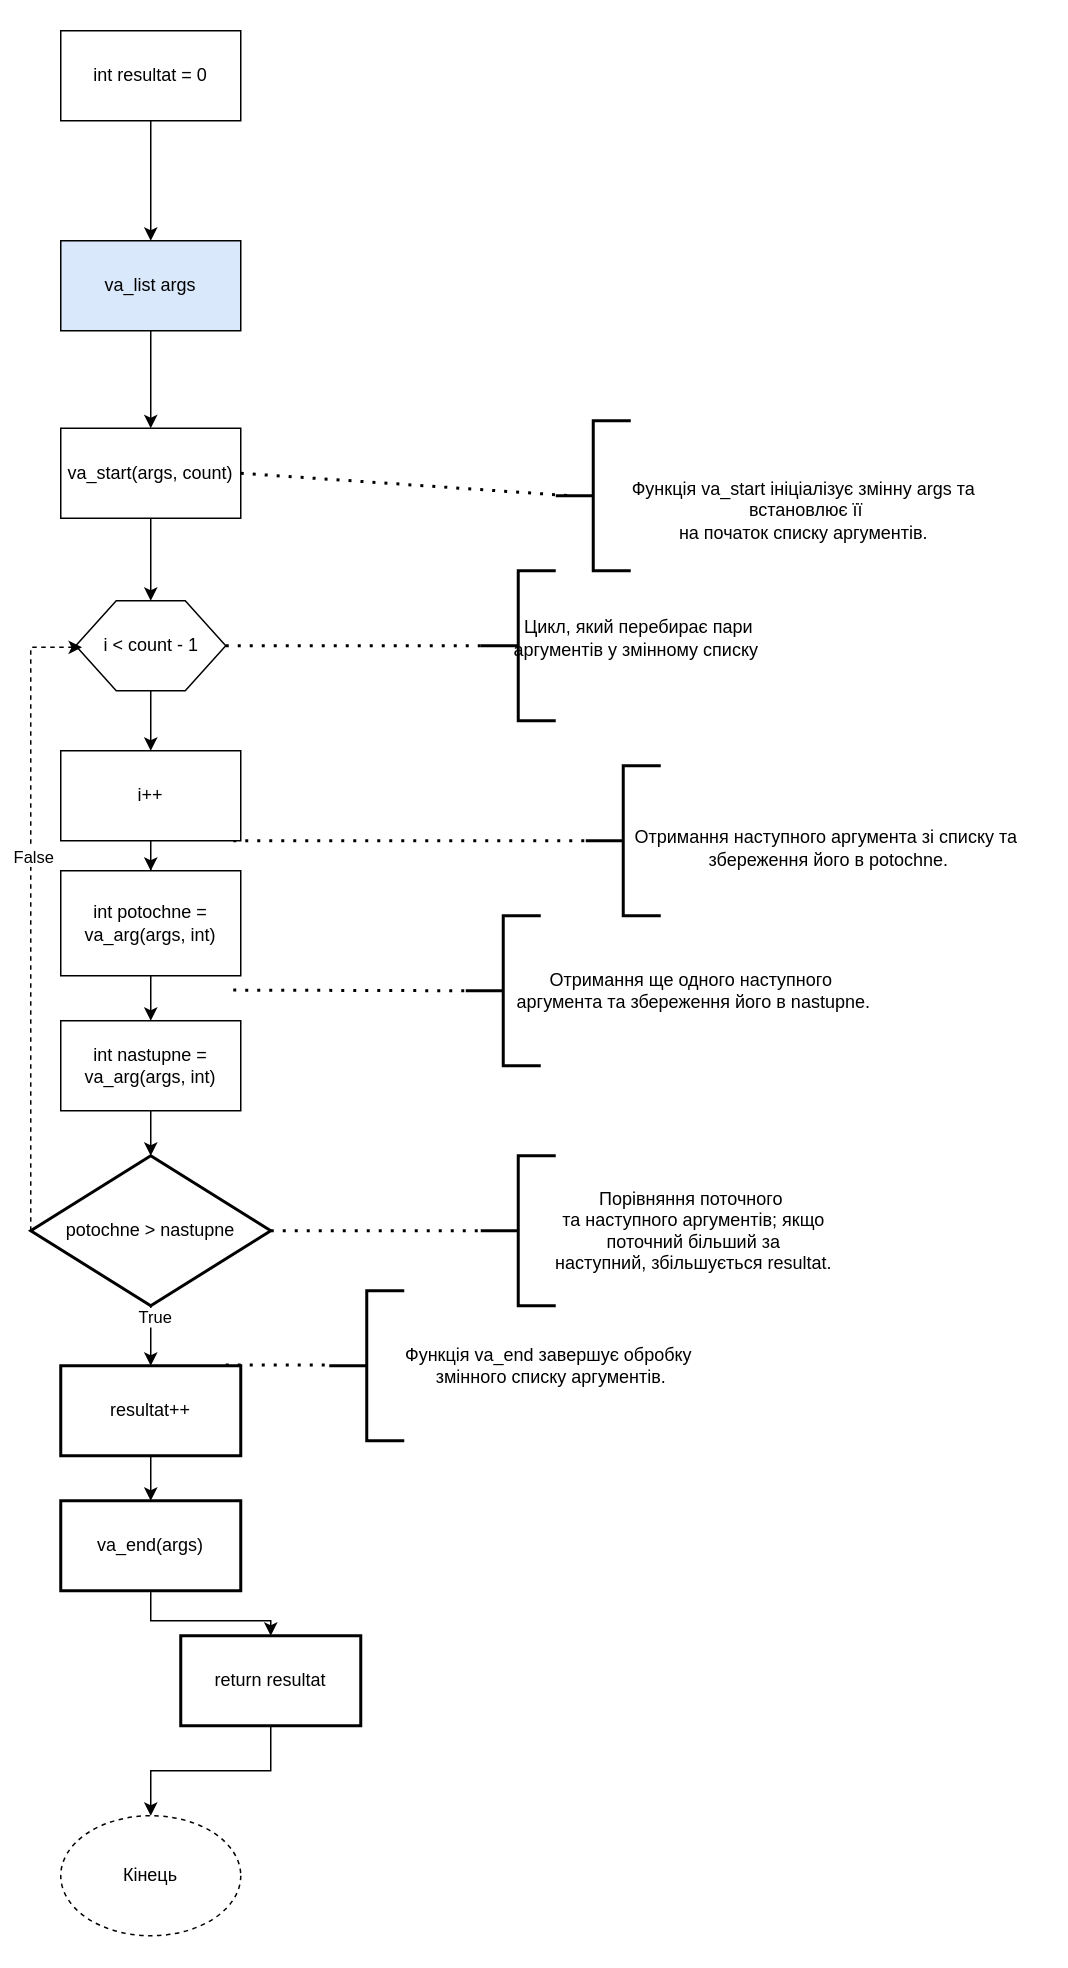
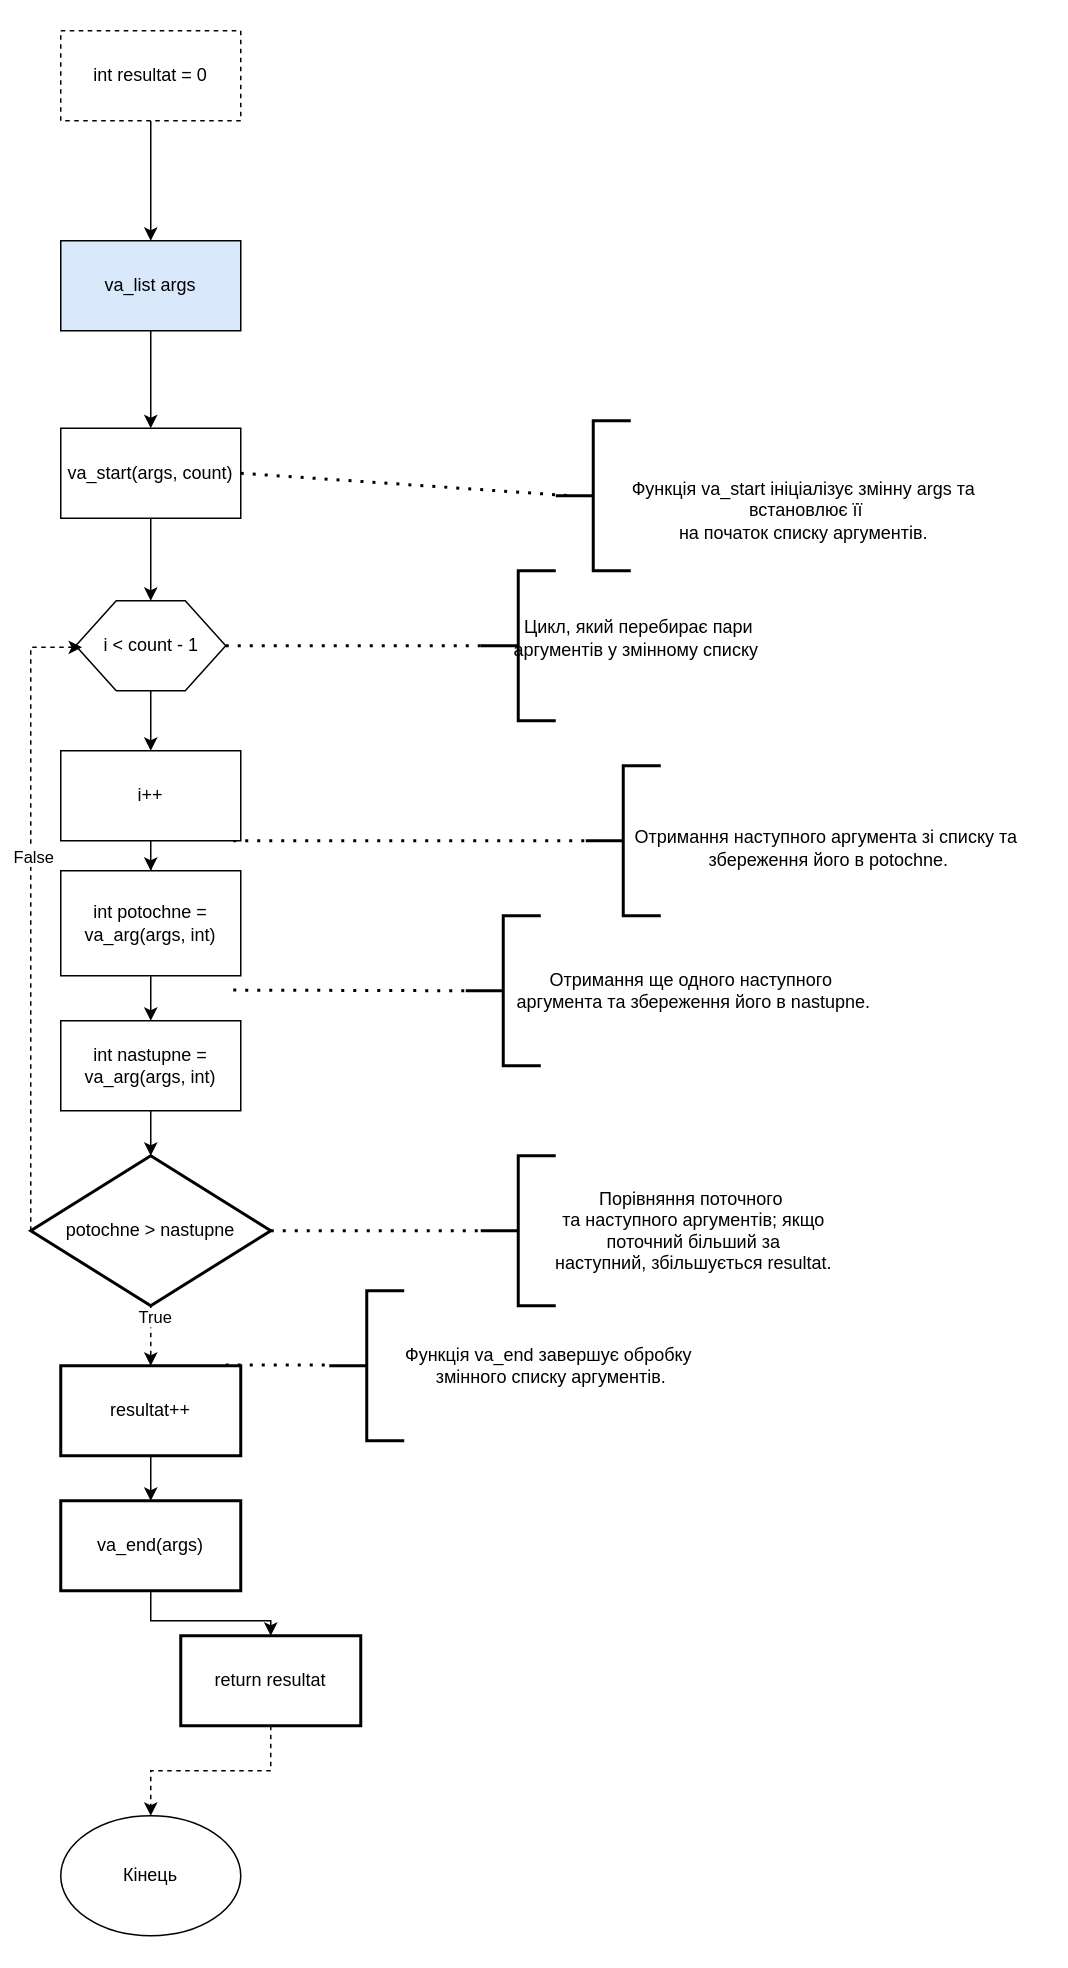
(151, 76) -> (151, 76)
(151, 1339) -> (151, 1339)
(216, 1771) -> (216, 1771)
(151, 1876) -> (151, 1876)
